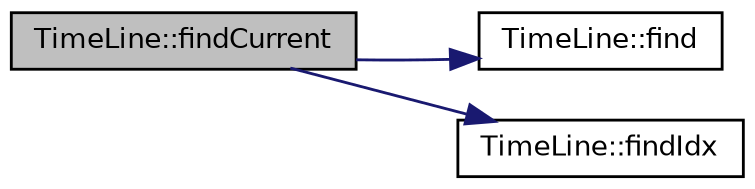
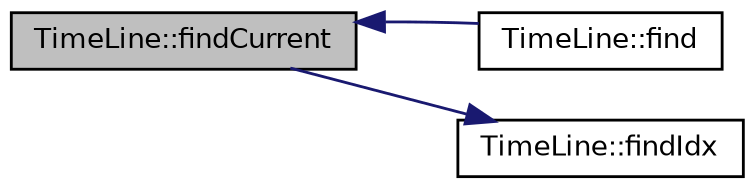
(403, 60) -> (432, 22)
